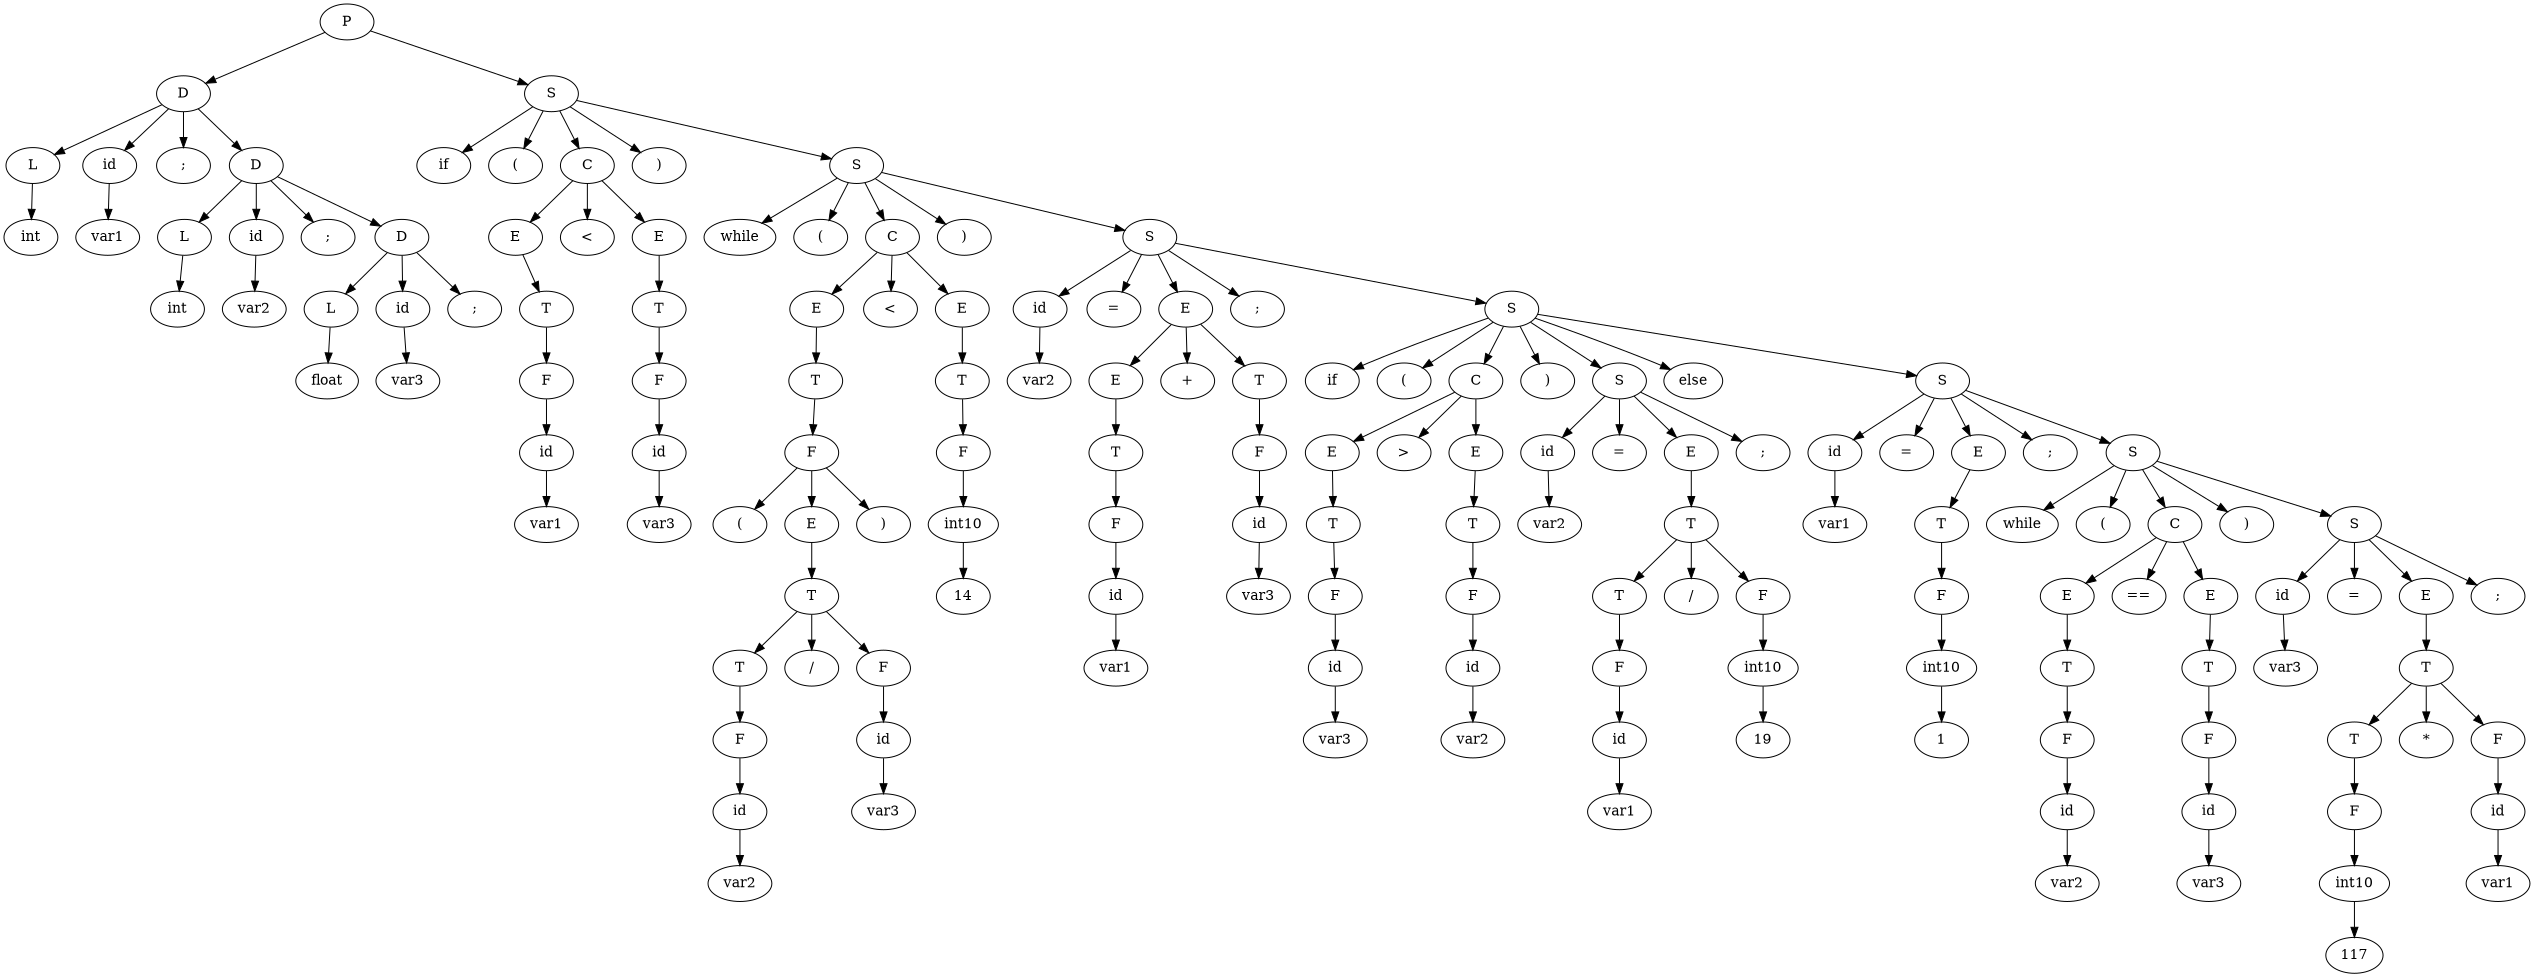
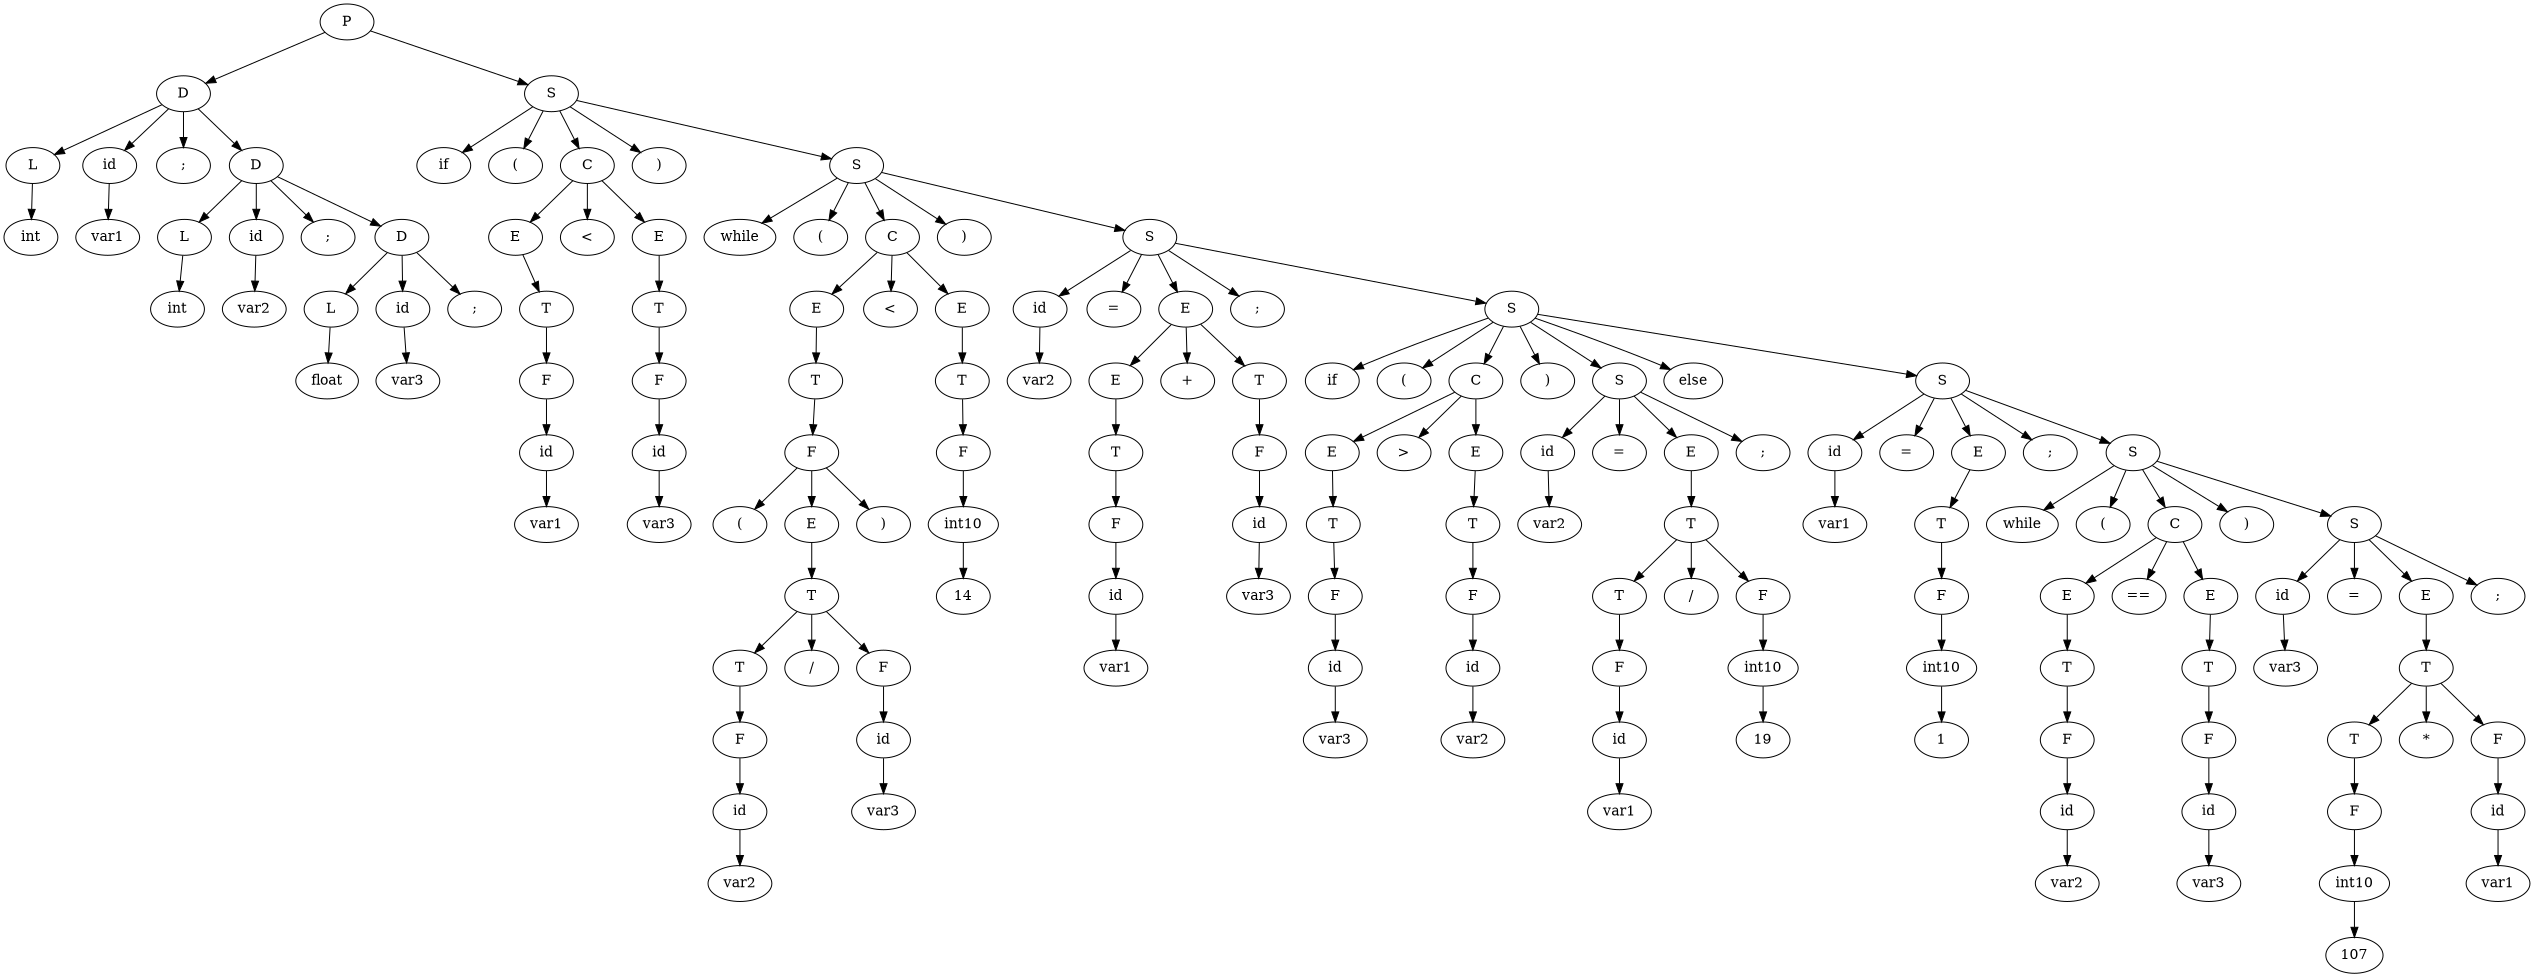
(2354, 955) -> (2354, 955)
